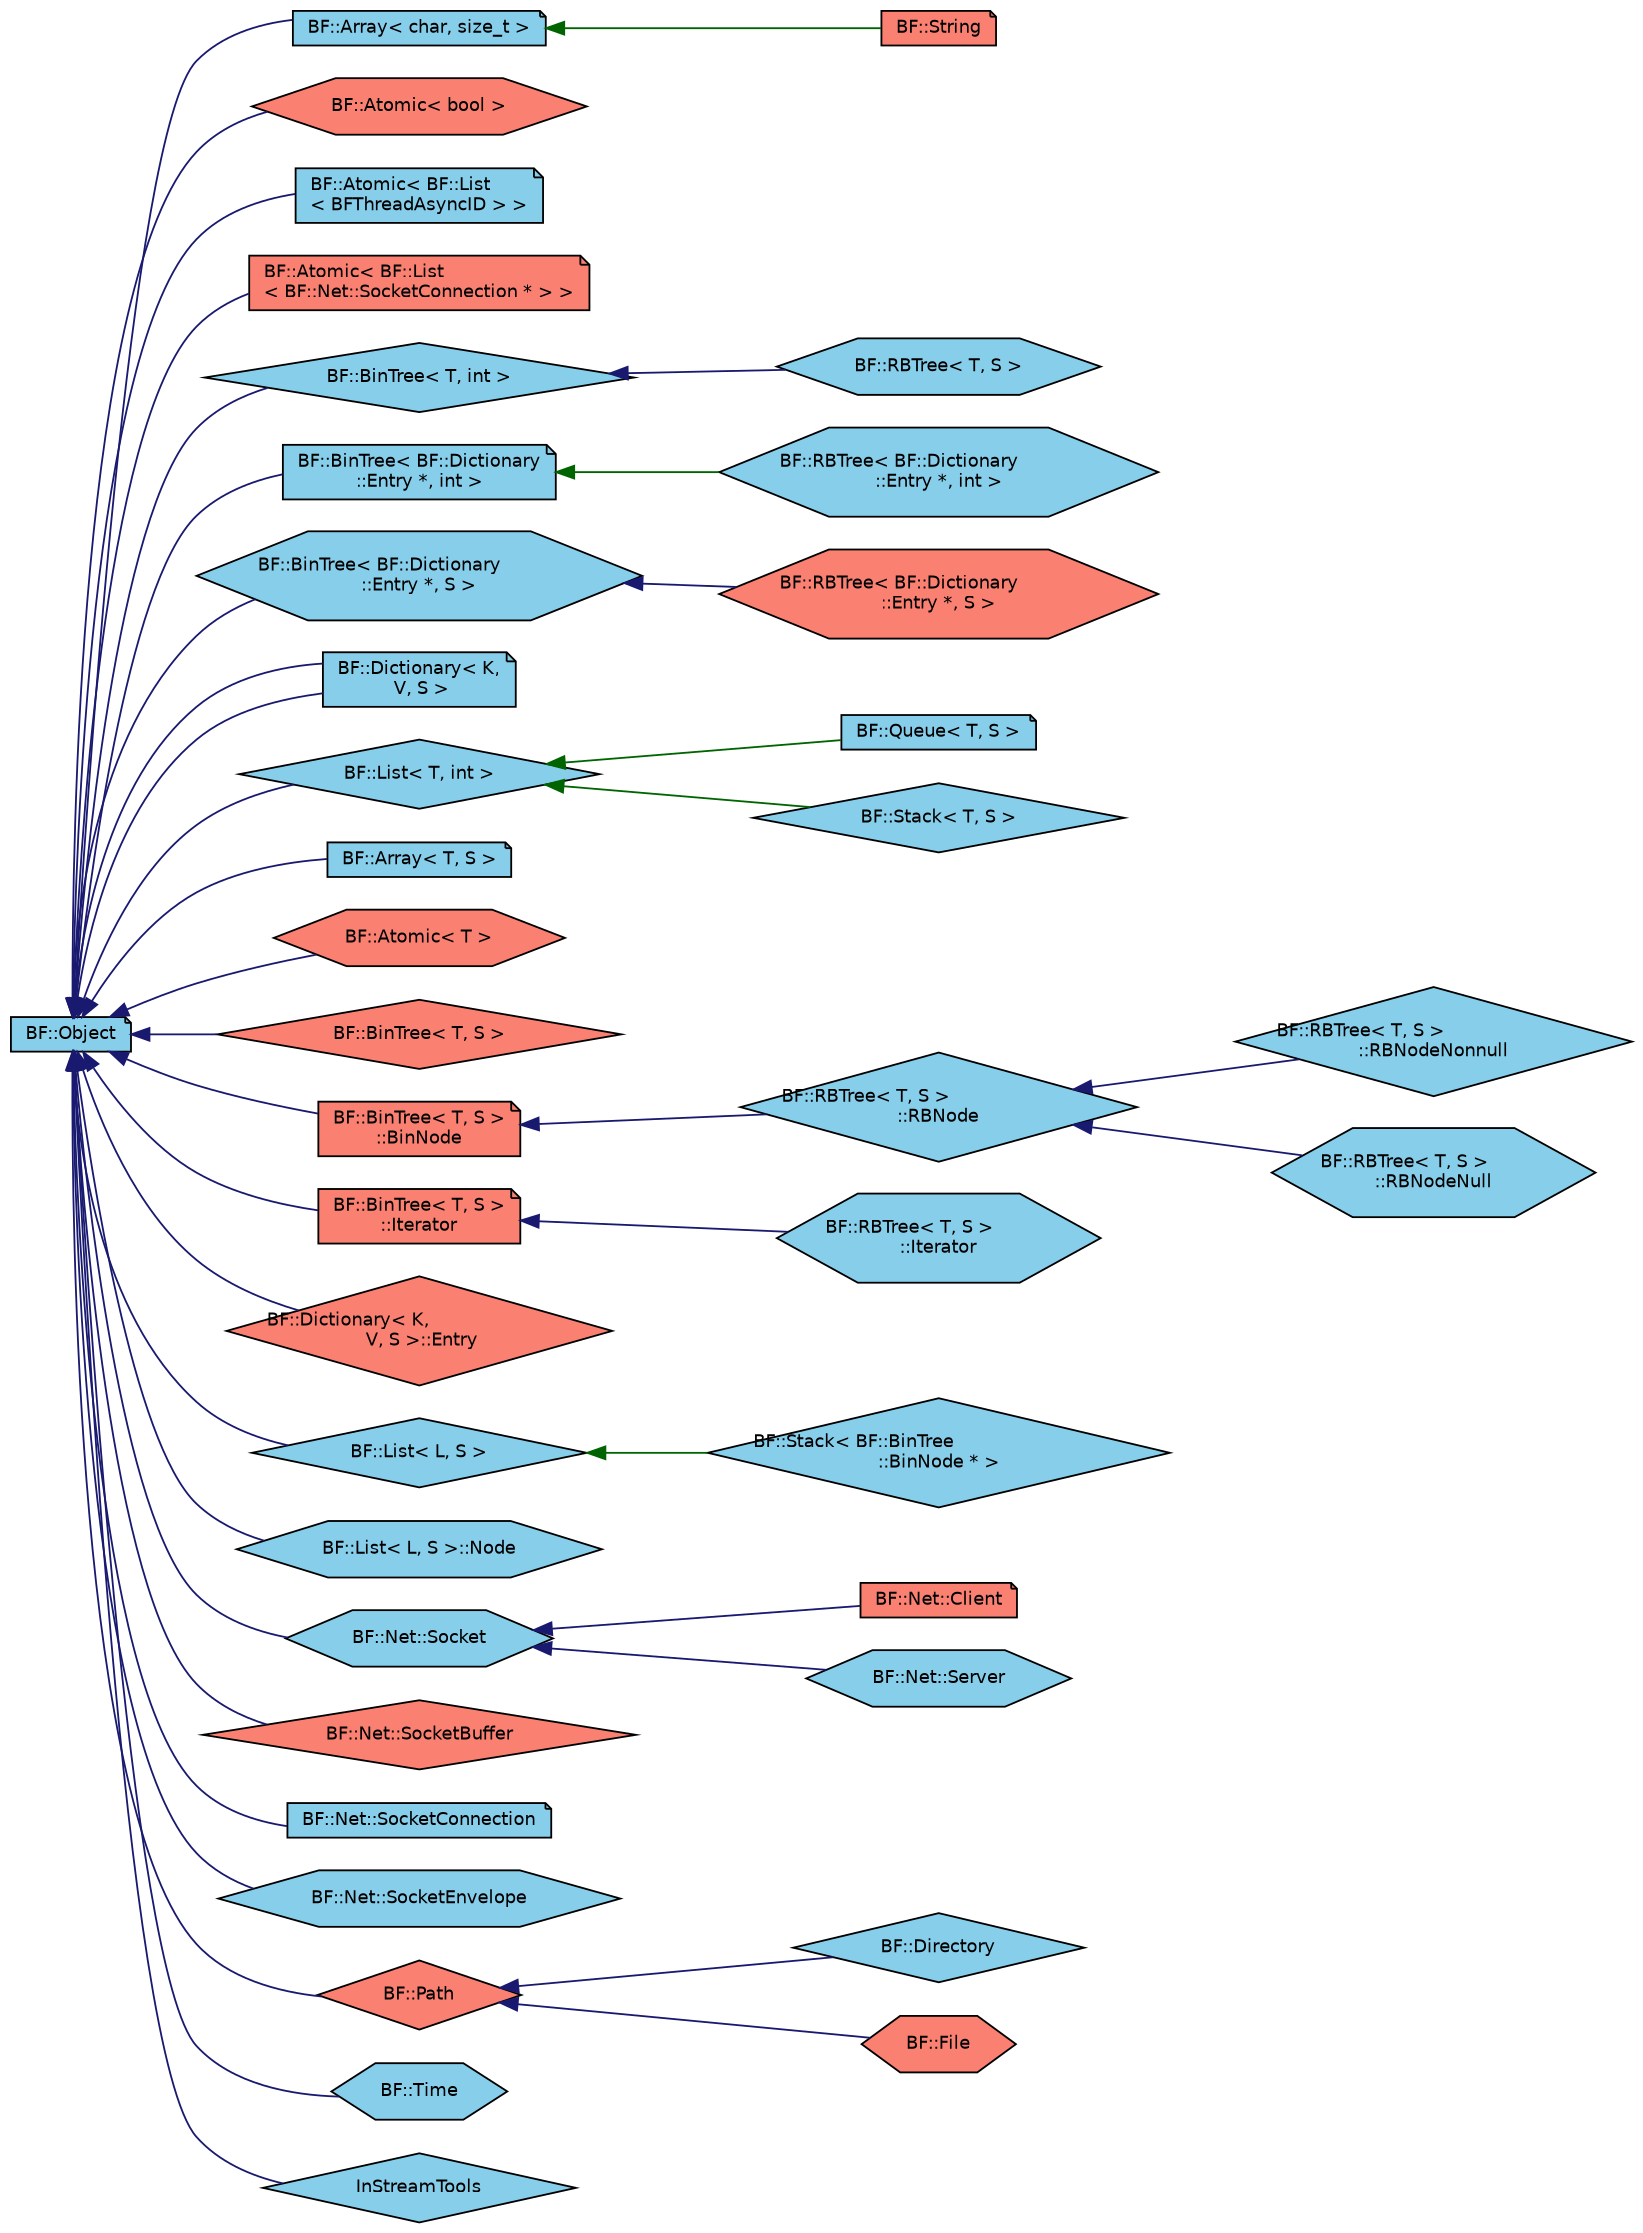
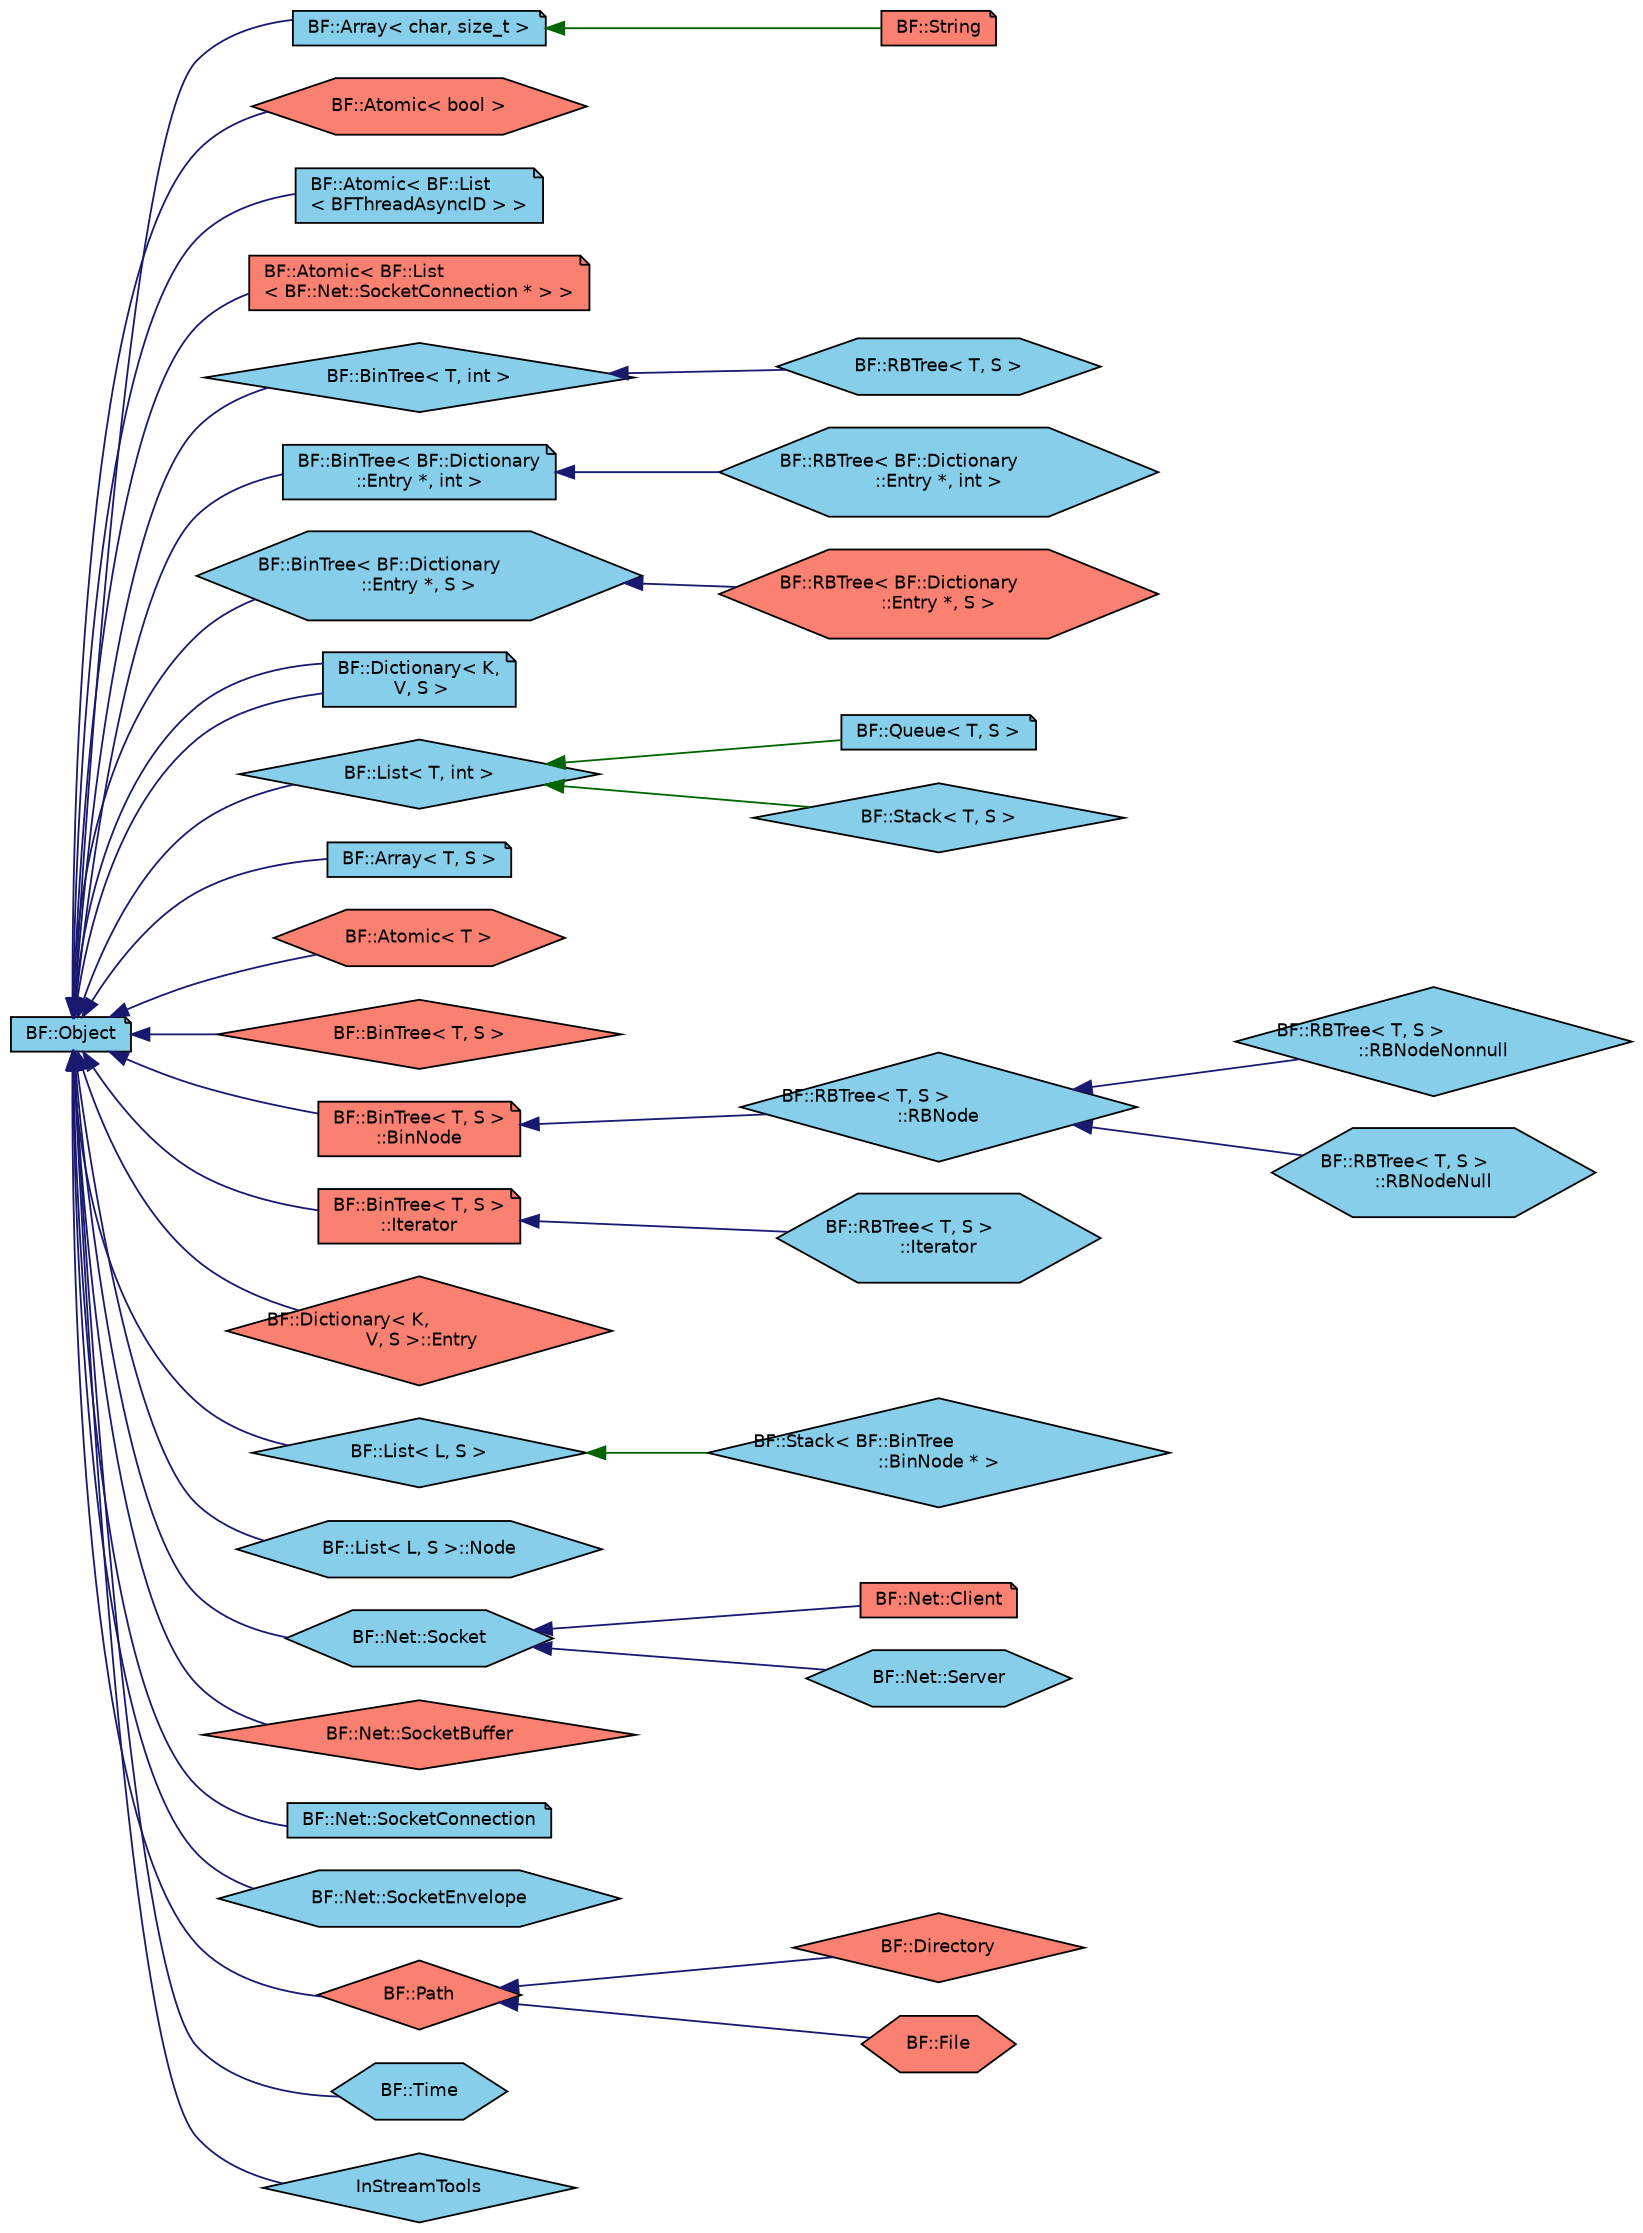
(647, 472) -> (647, 472)
(939, 1948) -> (939, 1948)
